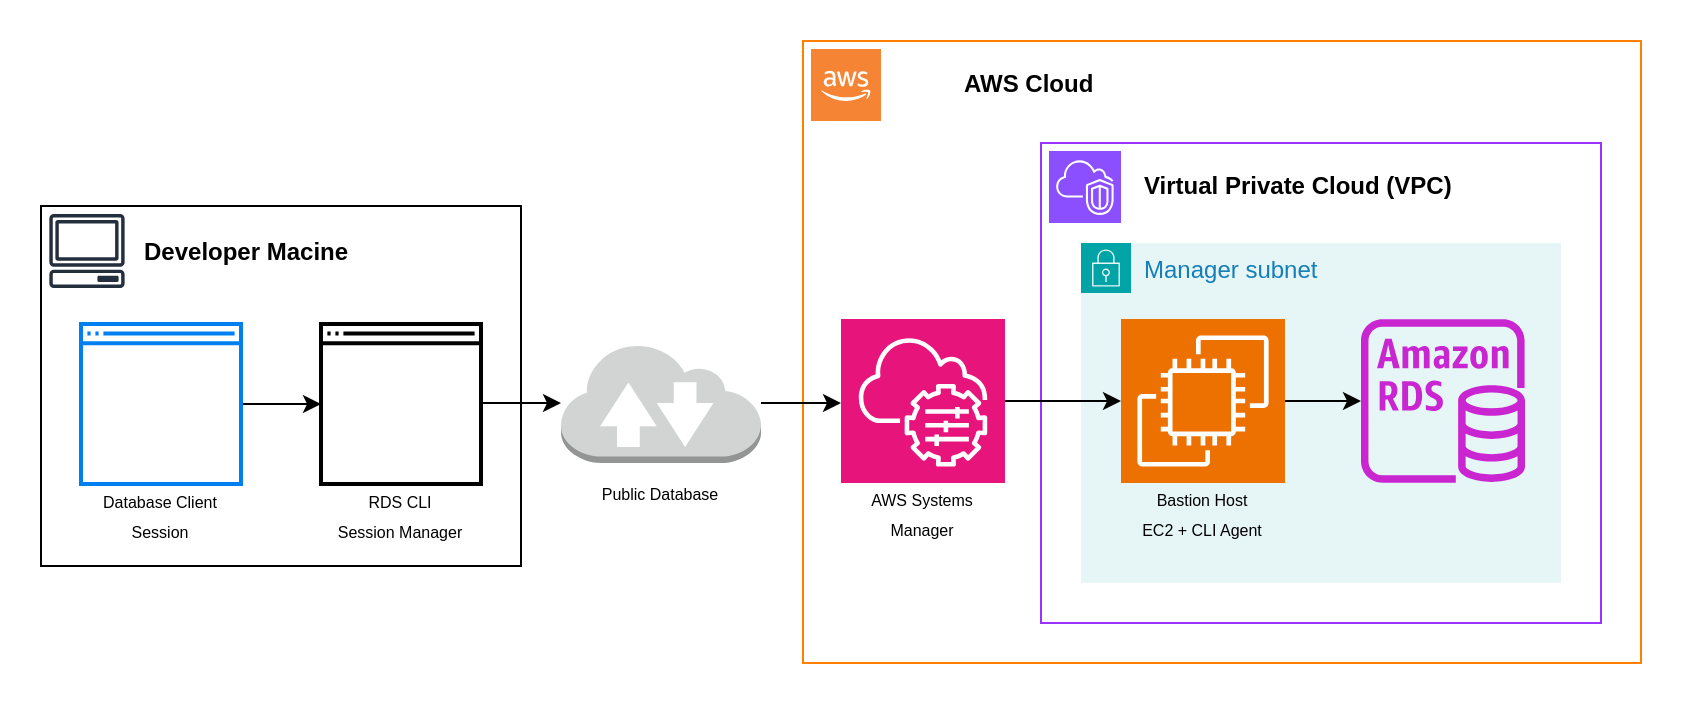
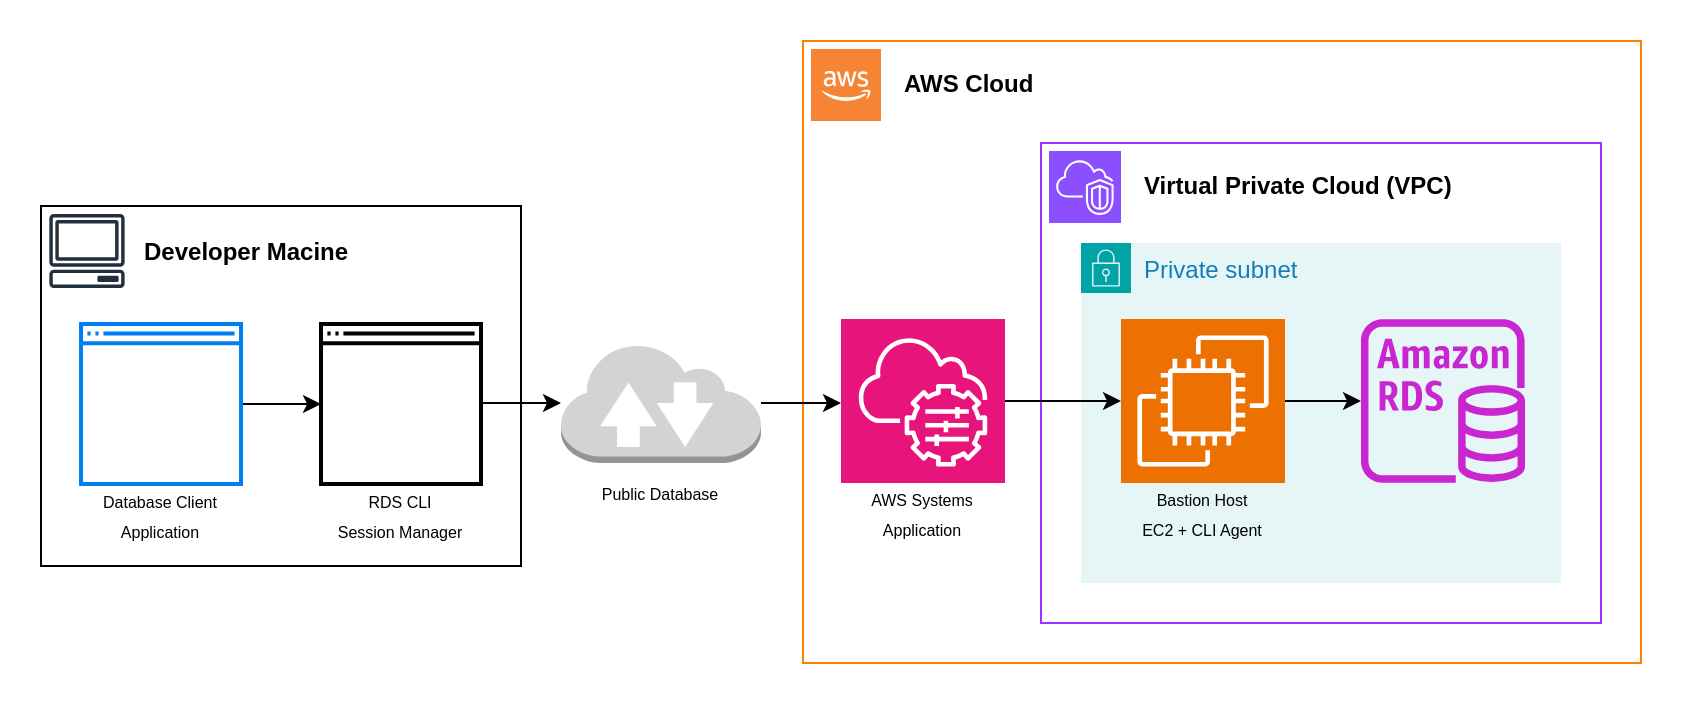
(1061, 85) -> (1001, 85)
(1236, 271) -> (1233, 271)
(923, 513) -> (923, 513)
(161, 515) -> (161, 515)
